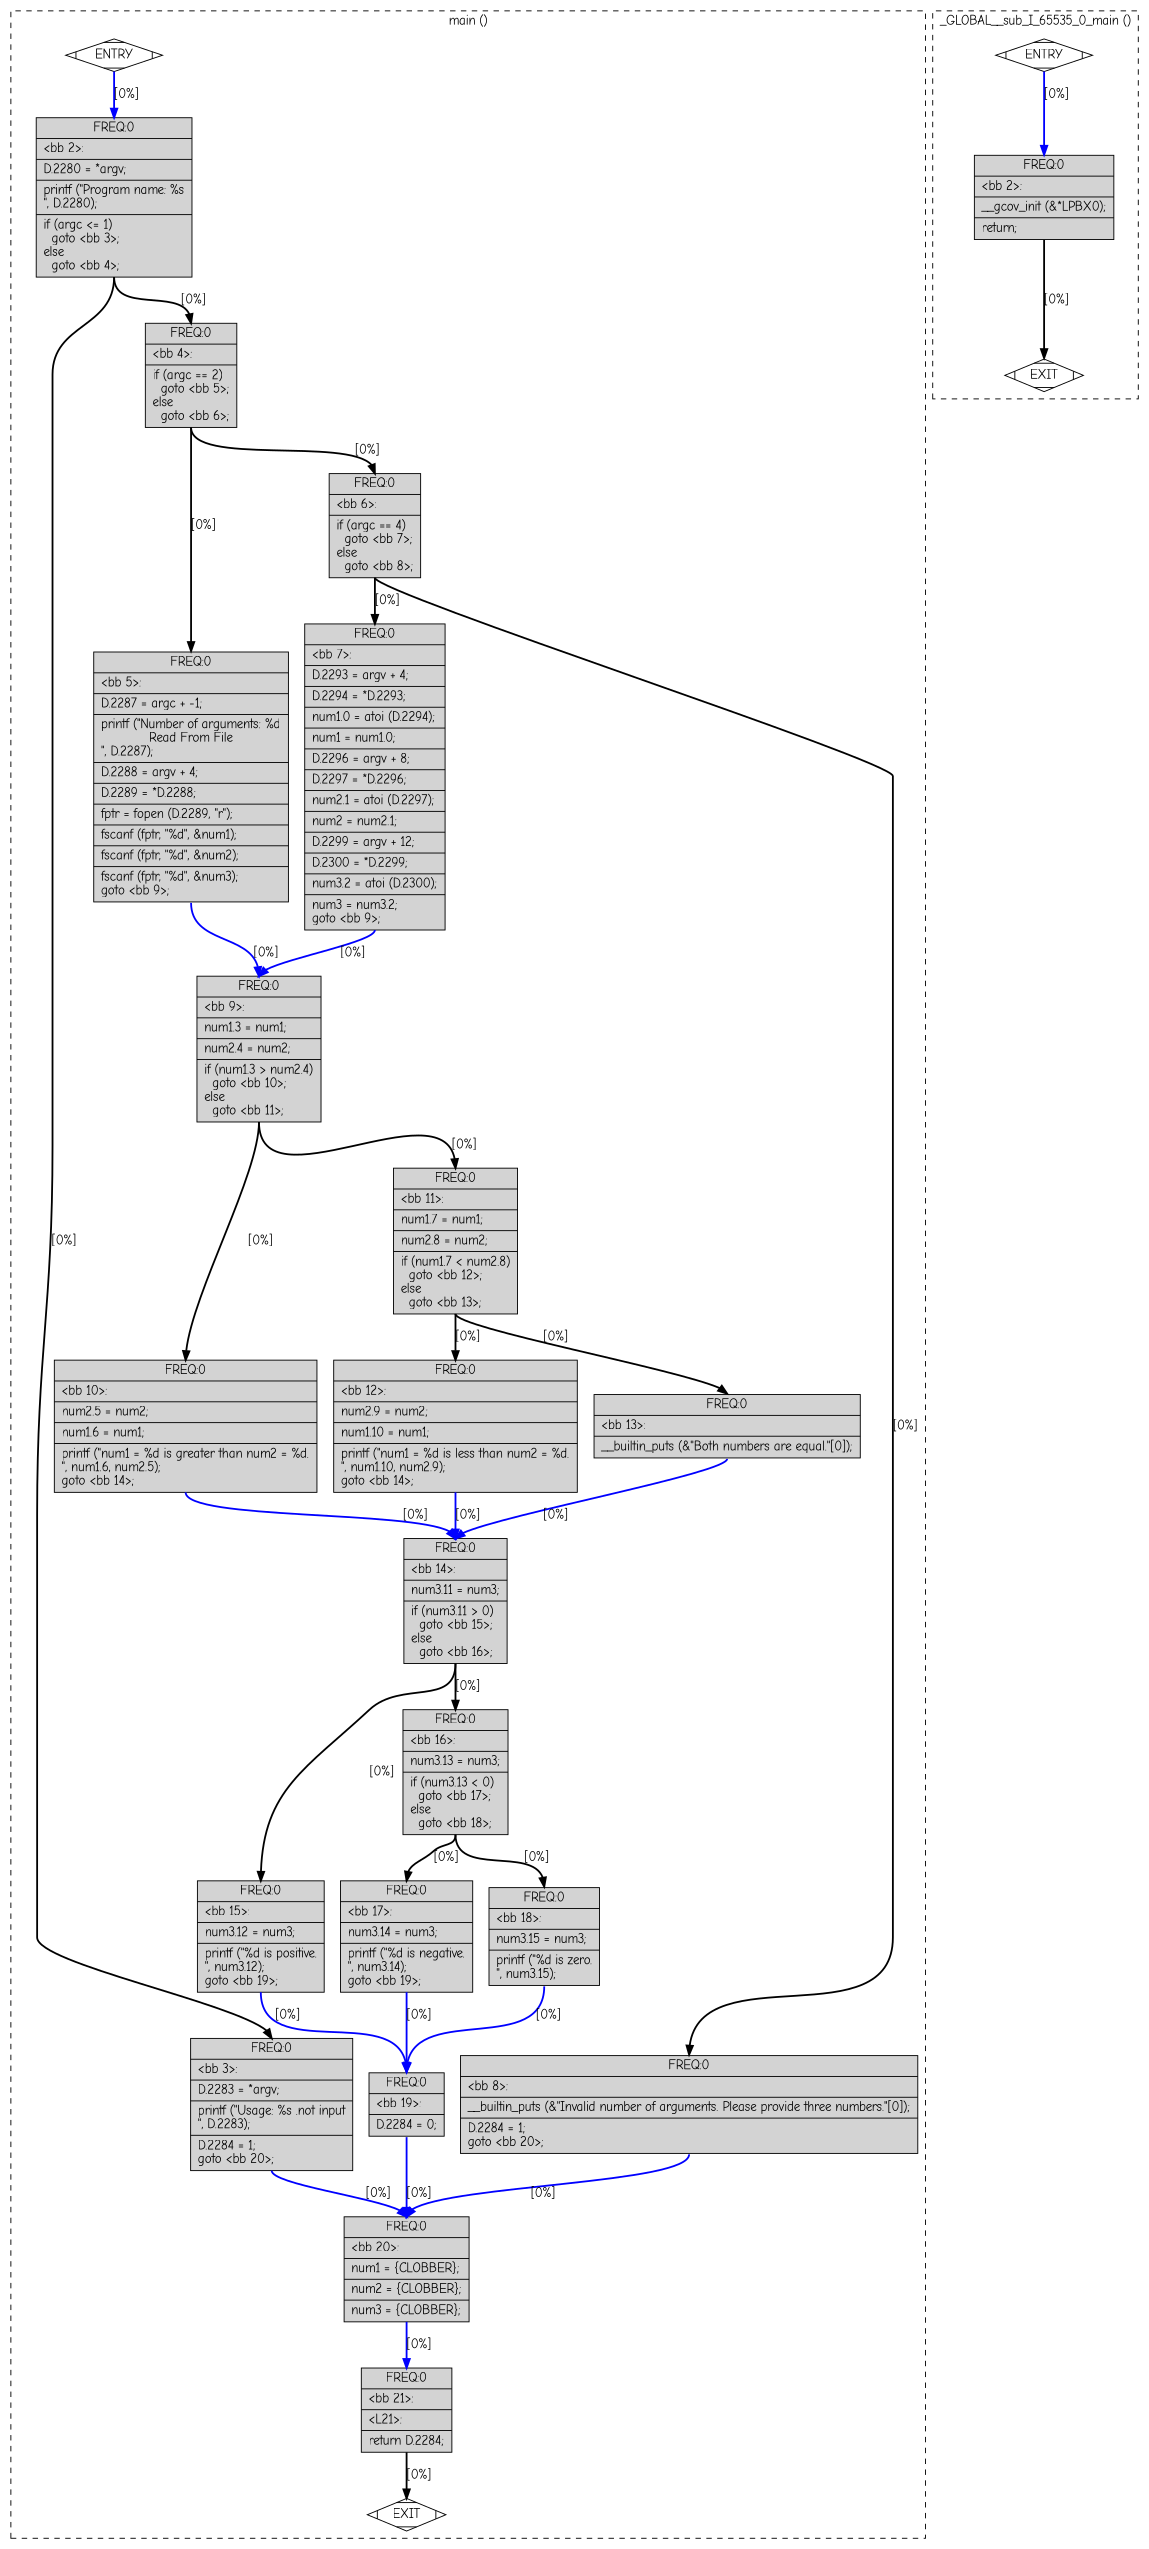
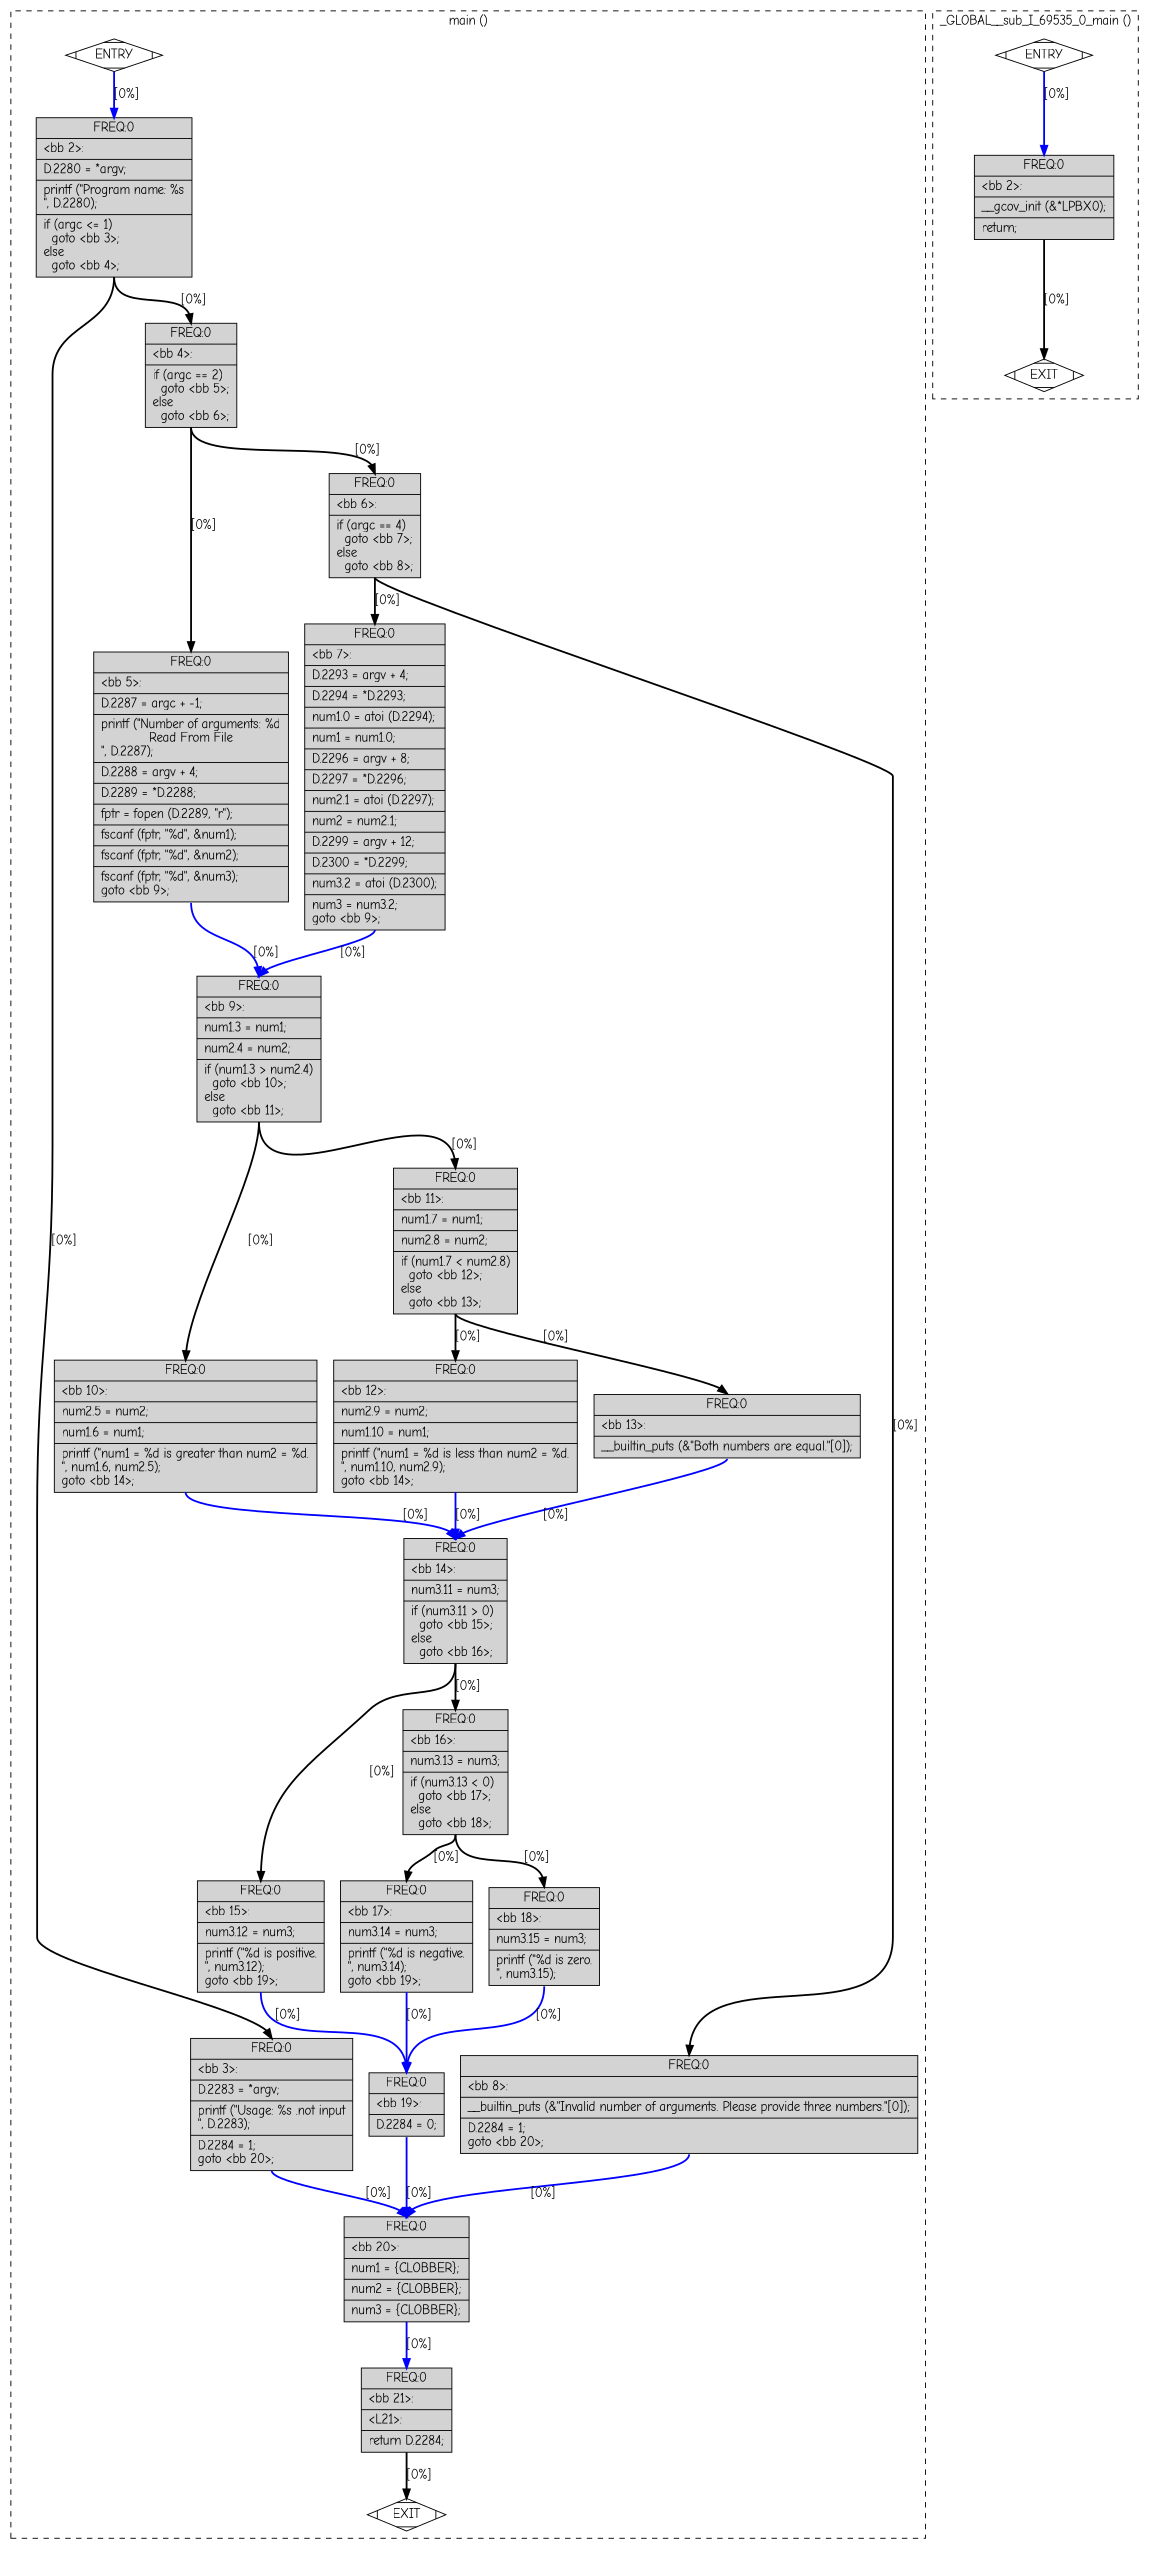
(1036, 21) -> (1036, 21)
